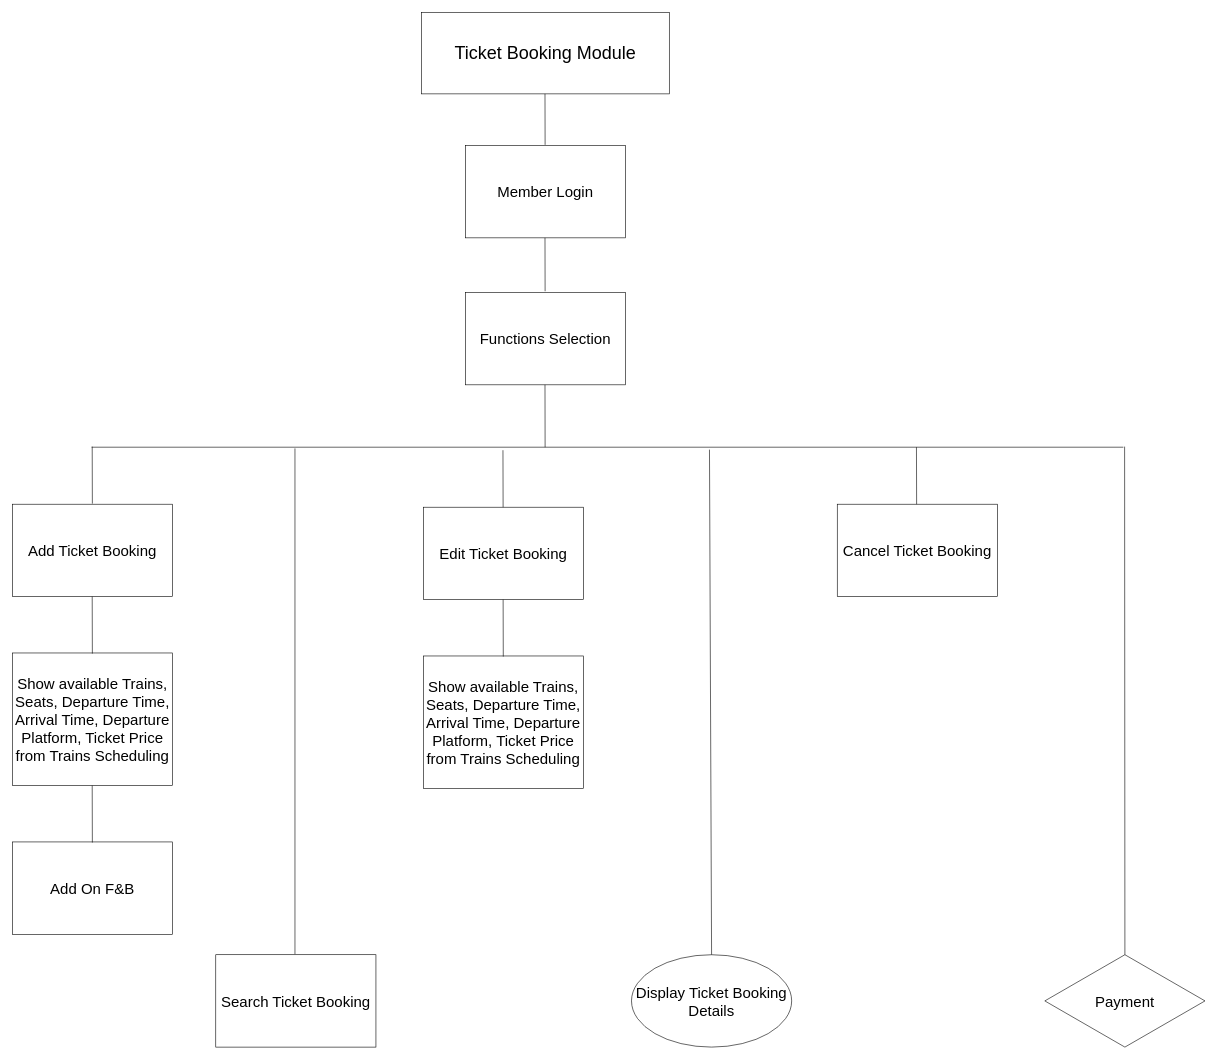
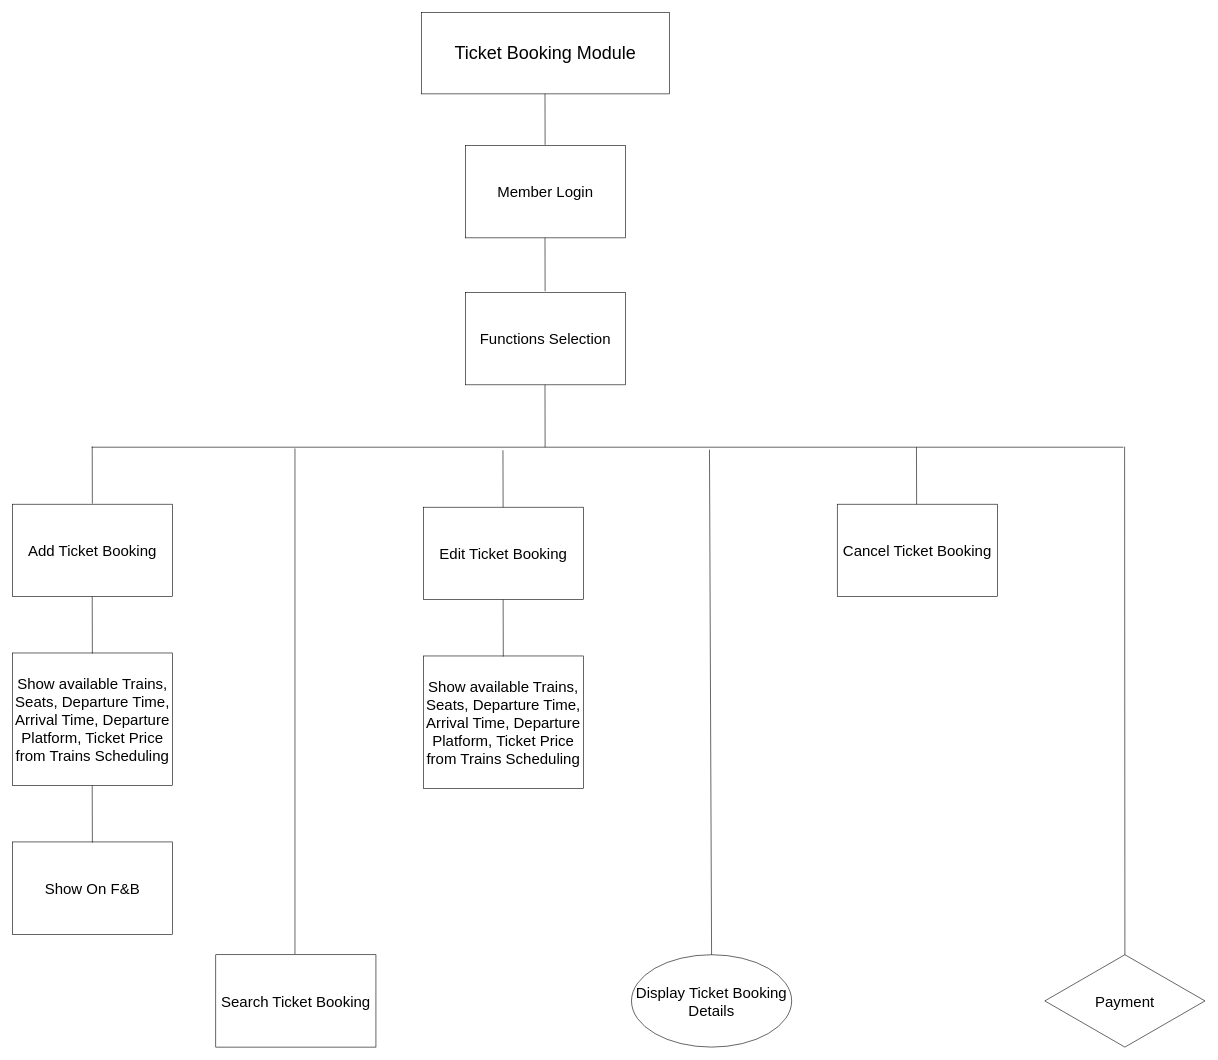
(92, 888) -> (92, 888)
